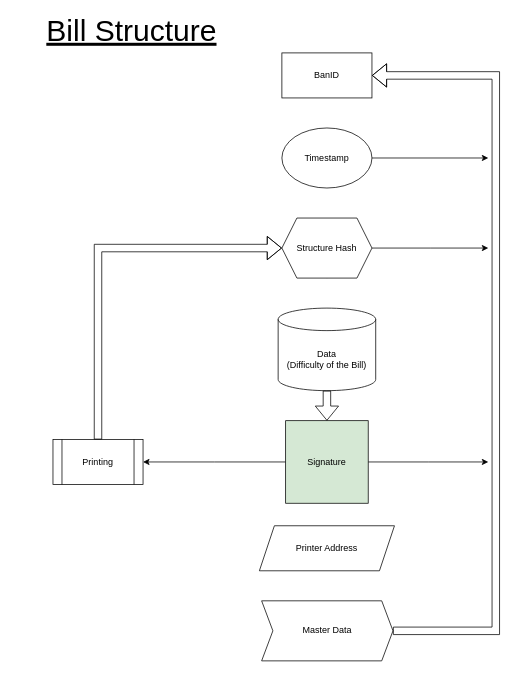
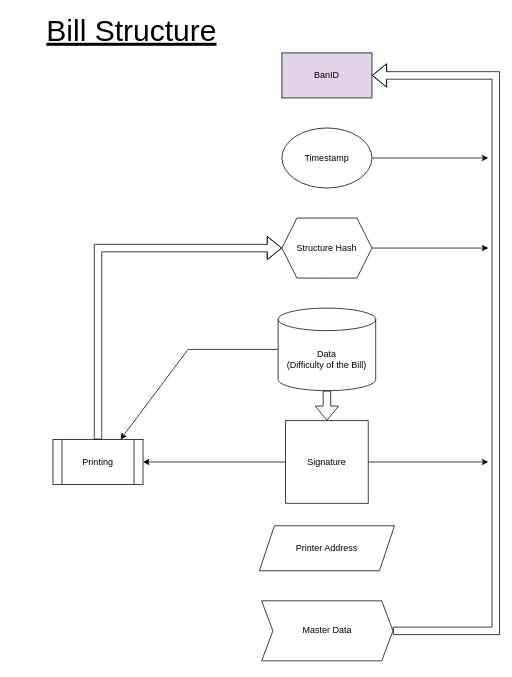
(327, 75) -> (327, 75)
none -> (183, 356)
(327, 462) -> (327, 462)
